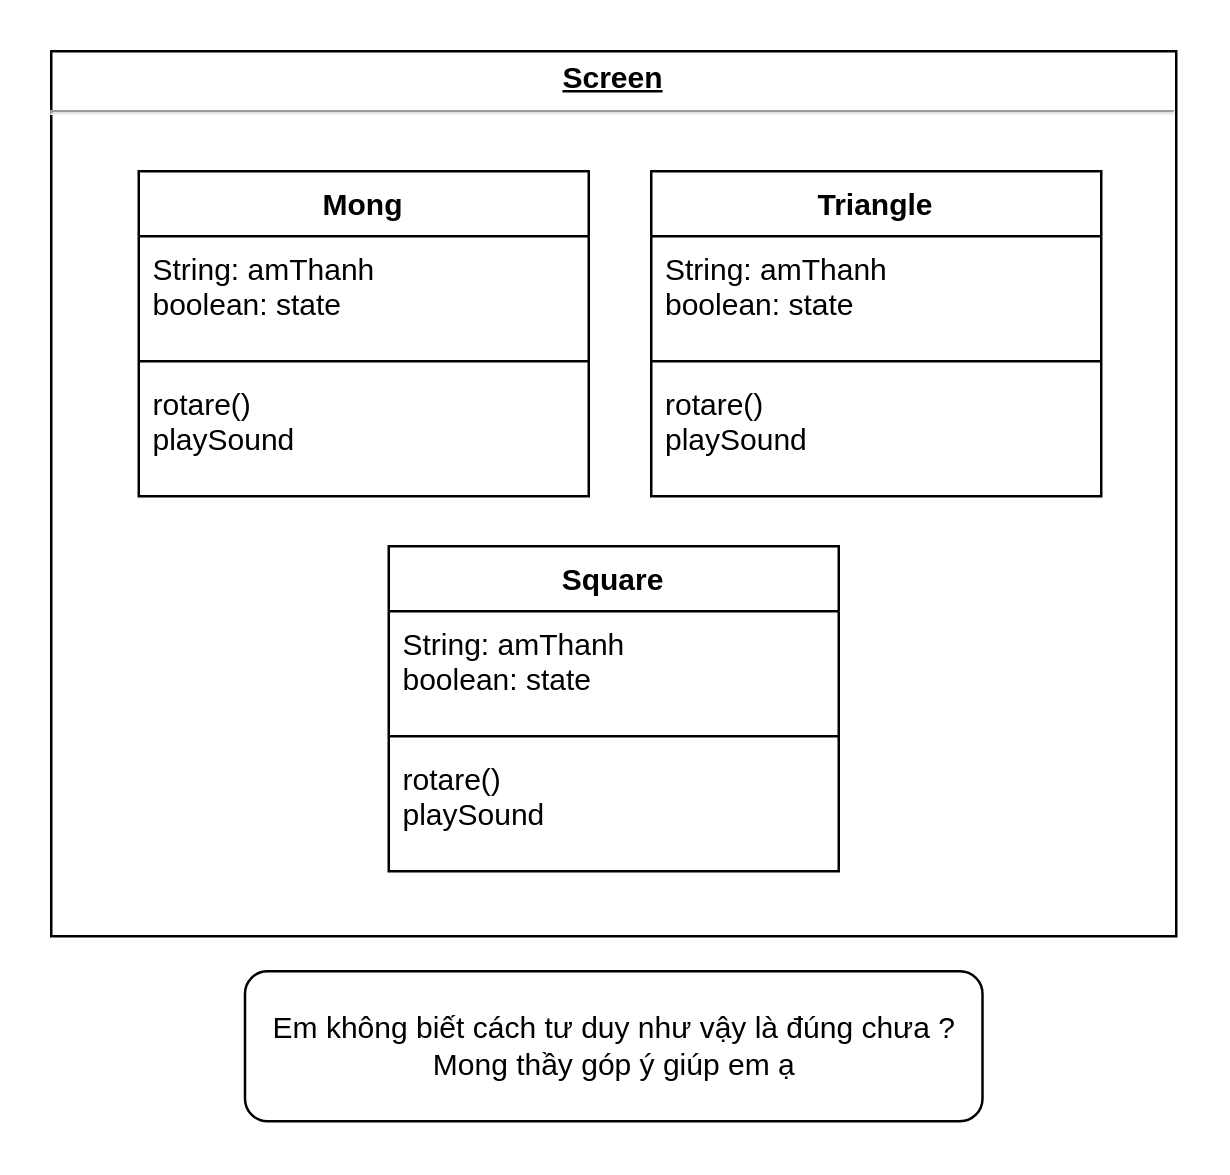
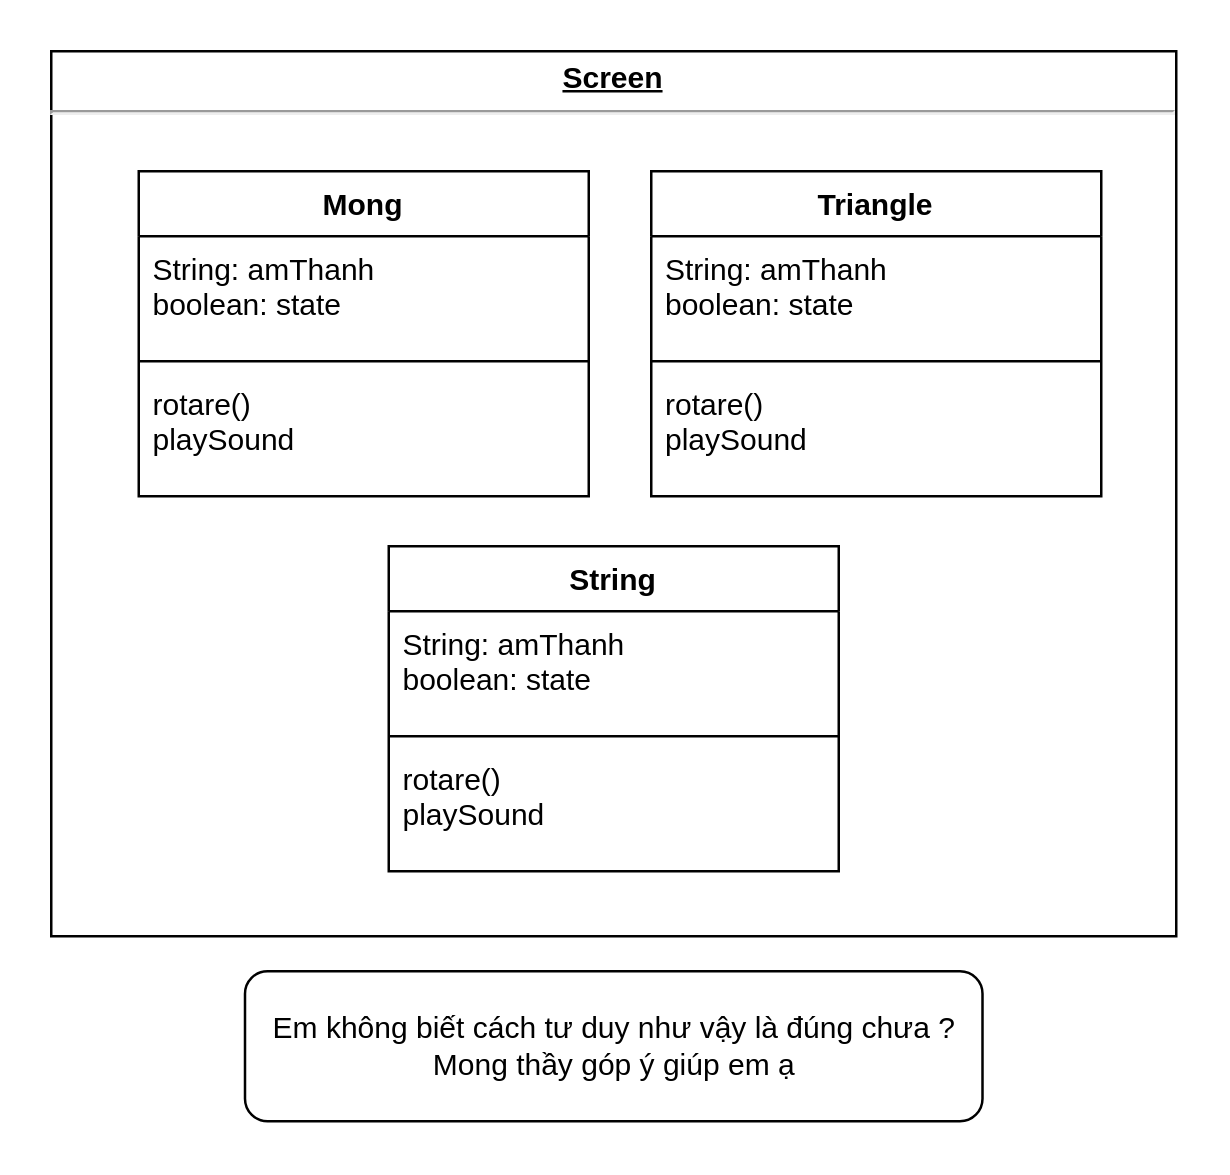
(613, 580) -> (613, 580)
